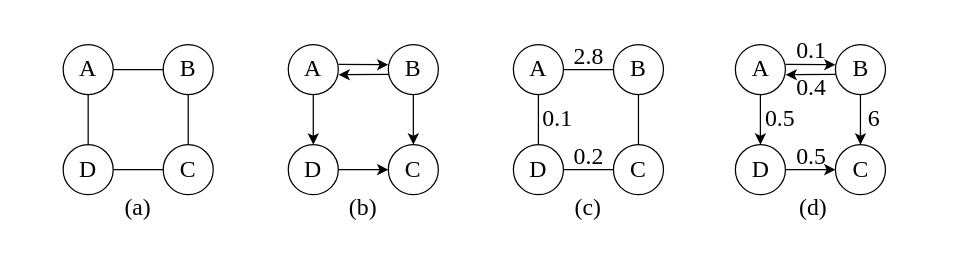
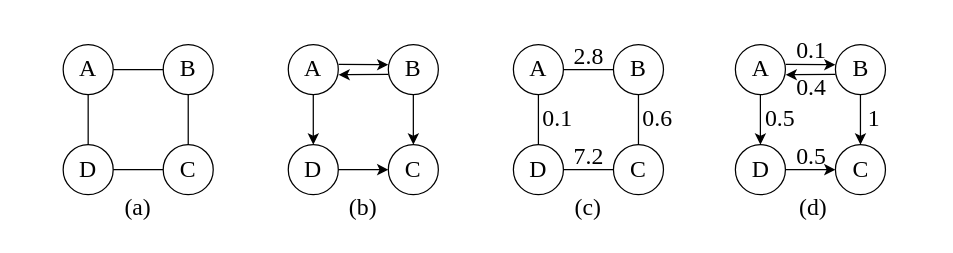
none -> (657, 119)
(874, 119) -> (874, 119)
(589, 157) -> (589, 157)
